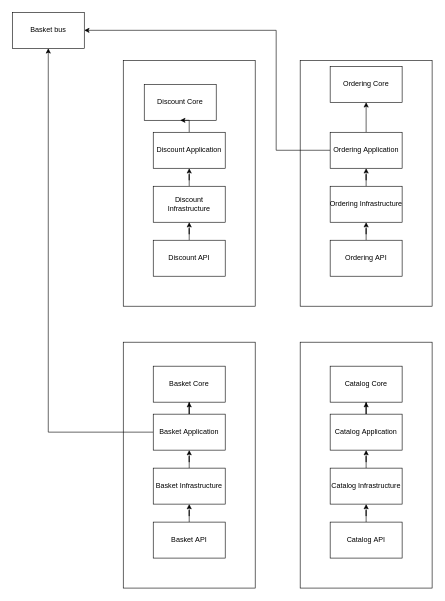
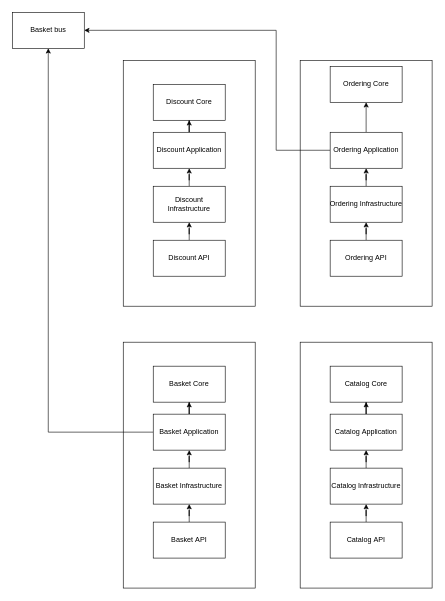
(180, 102) -> (189, 102)
